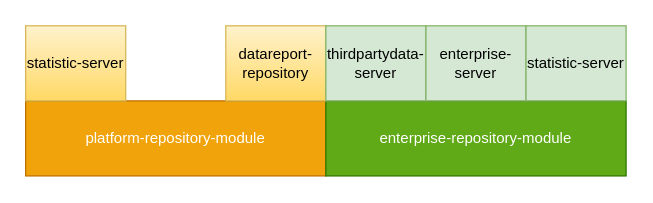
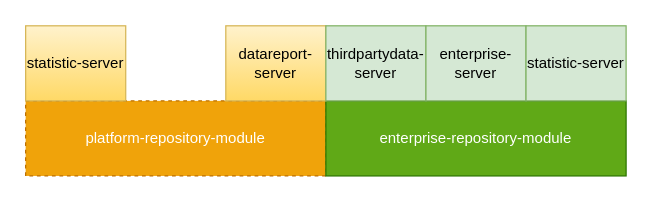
(276, 63) -> (276, 63)
(176, 138) -> (176, 138)
